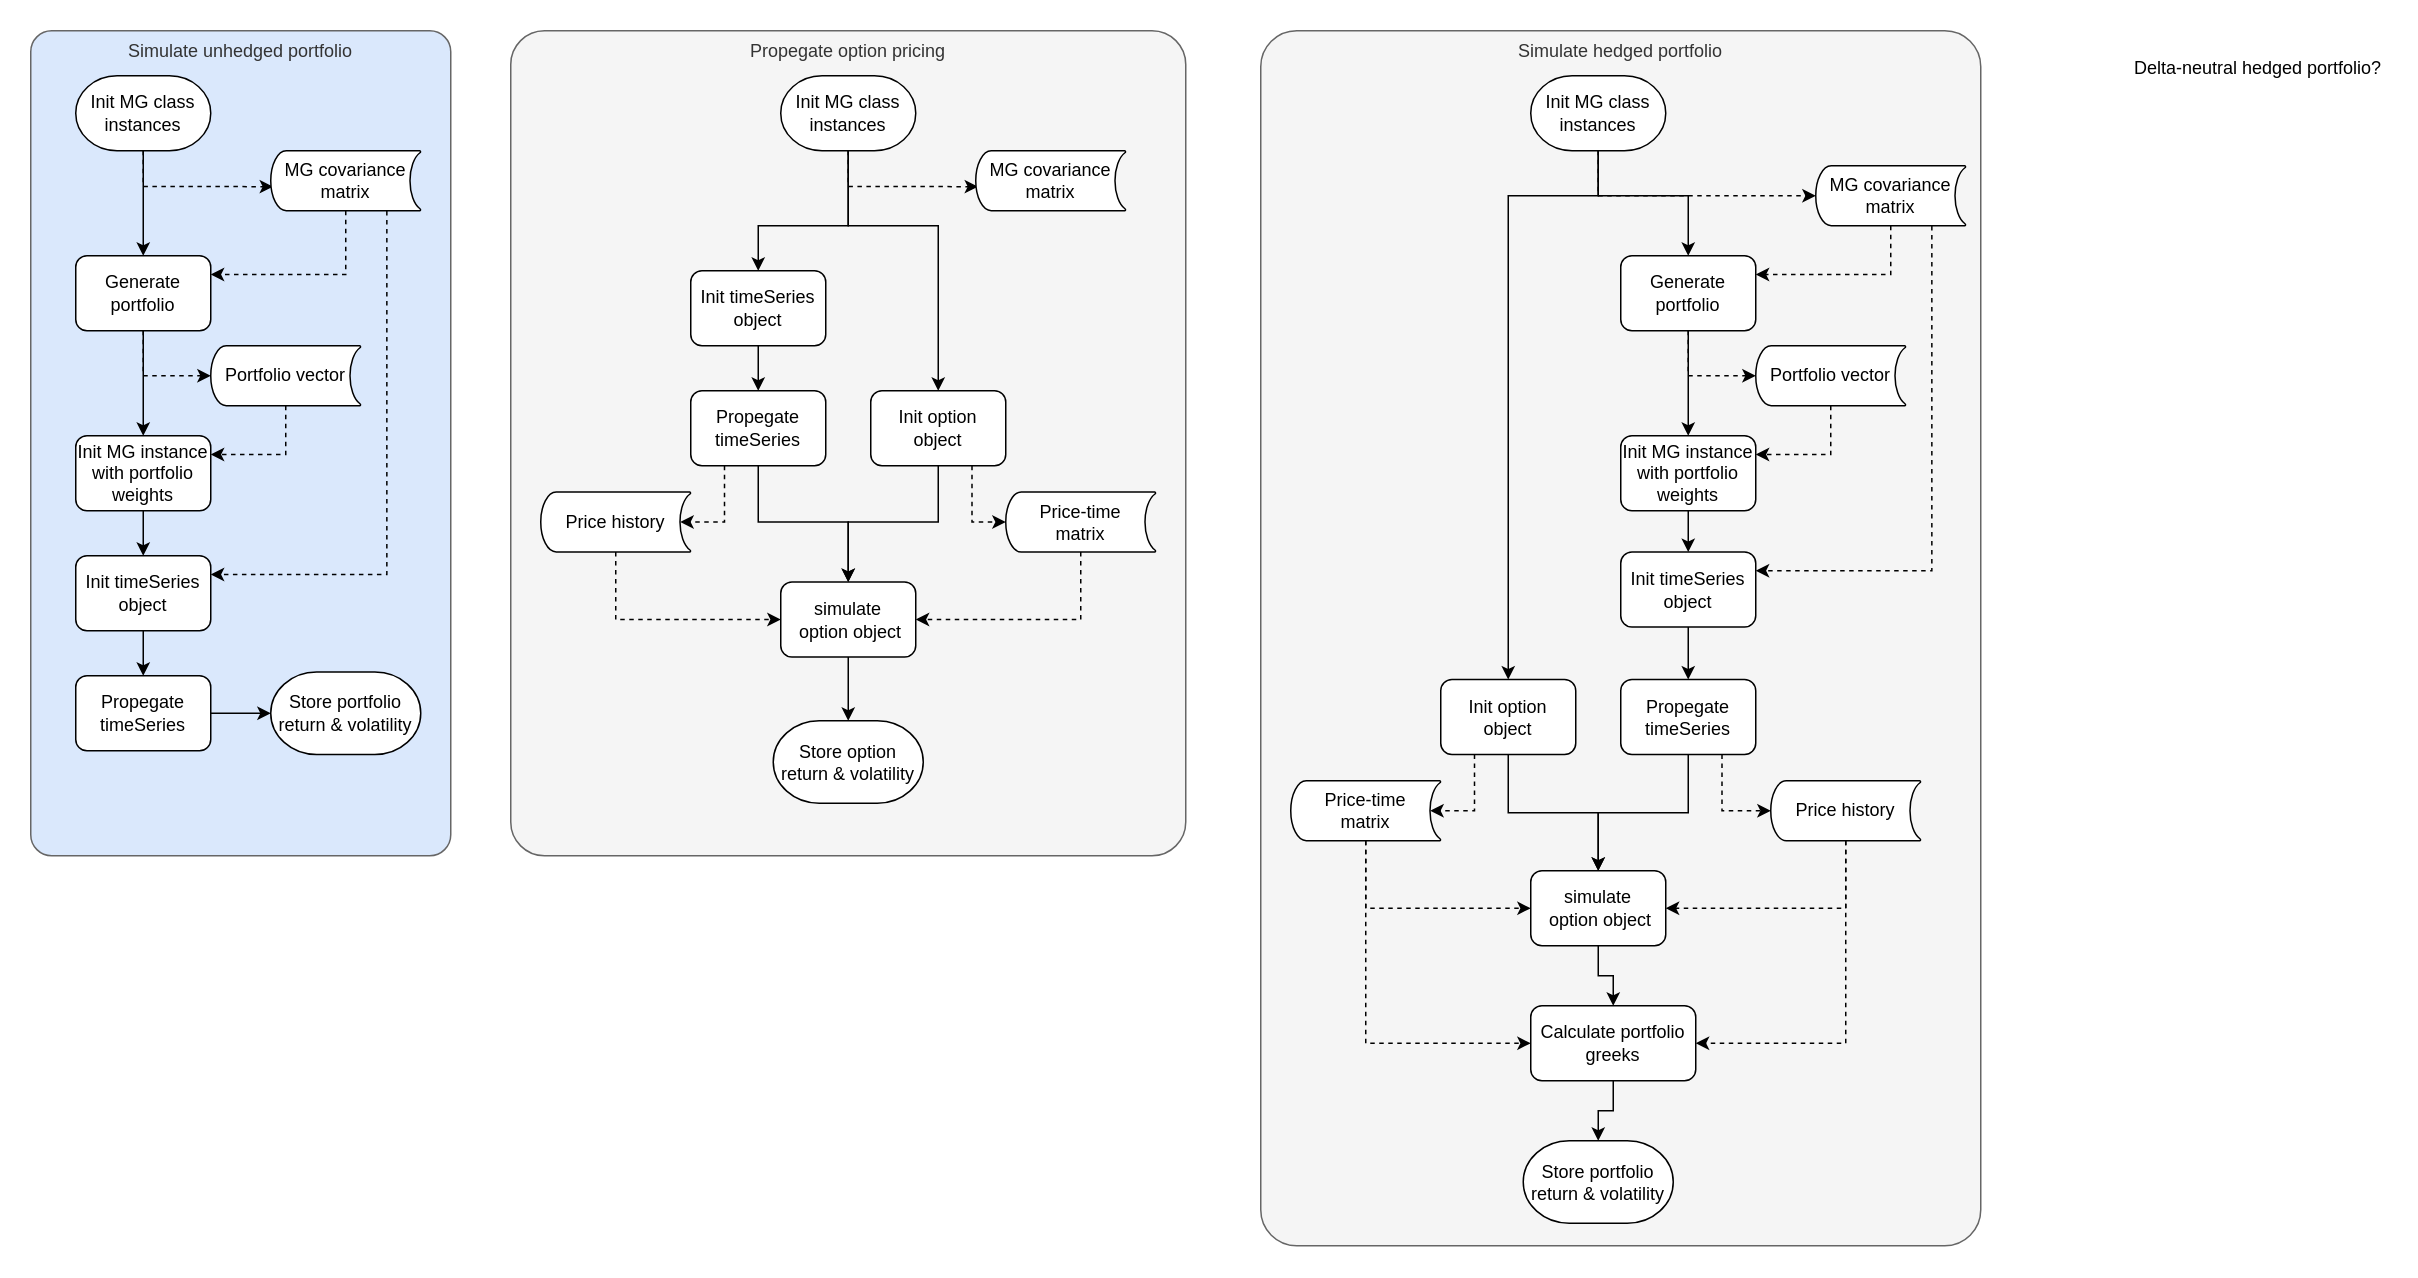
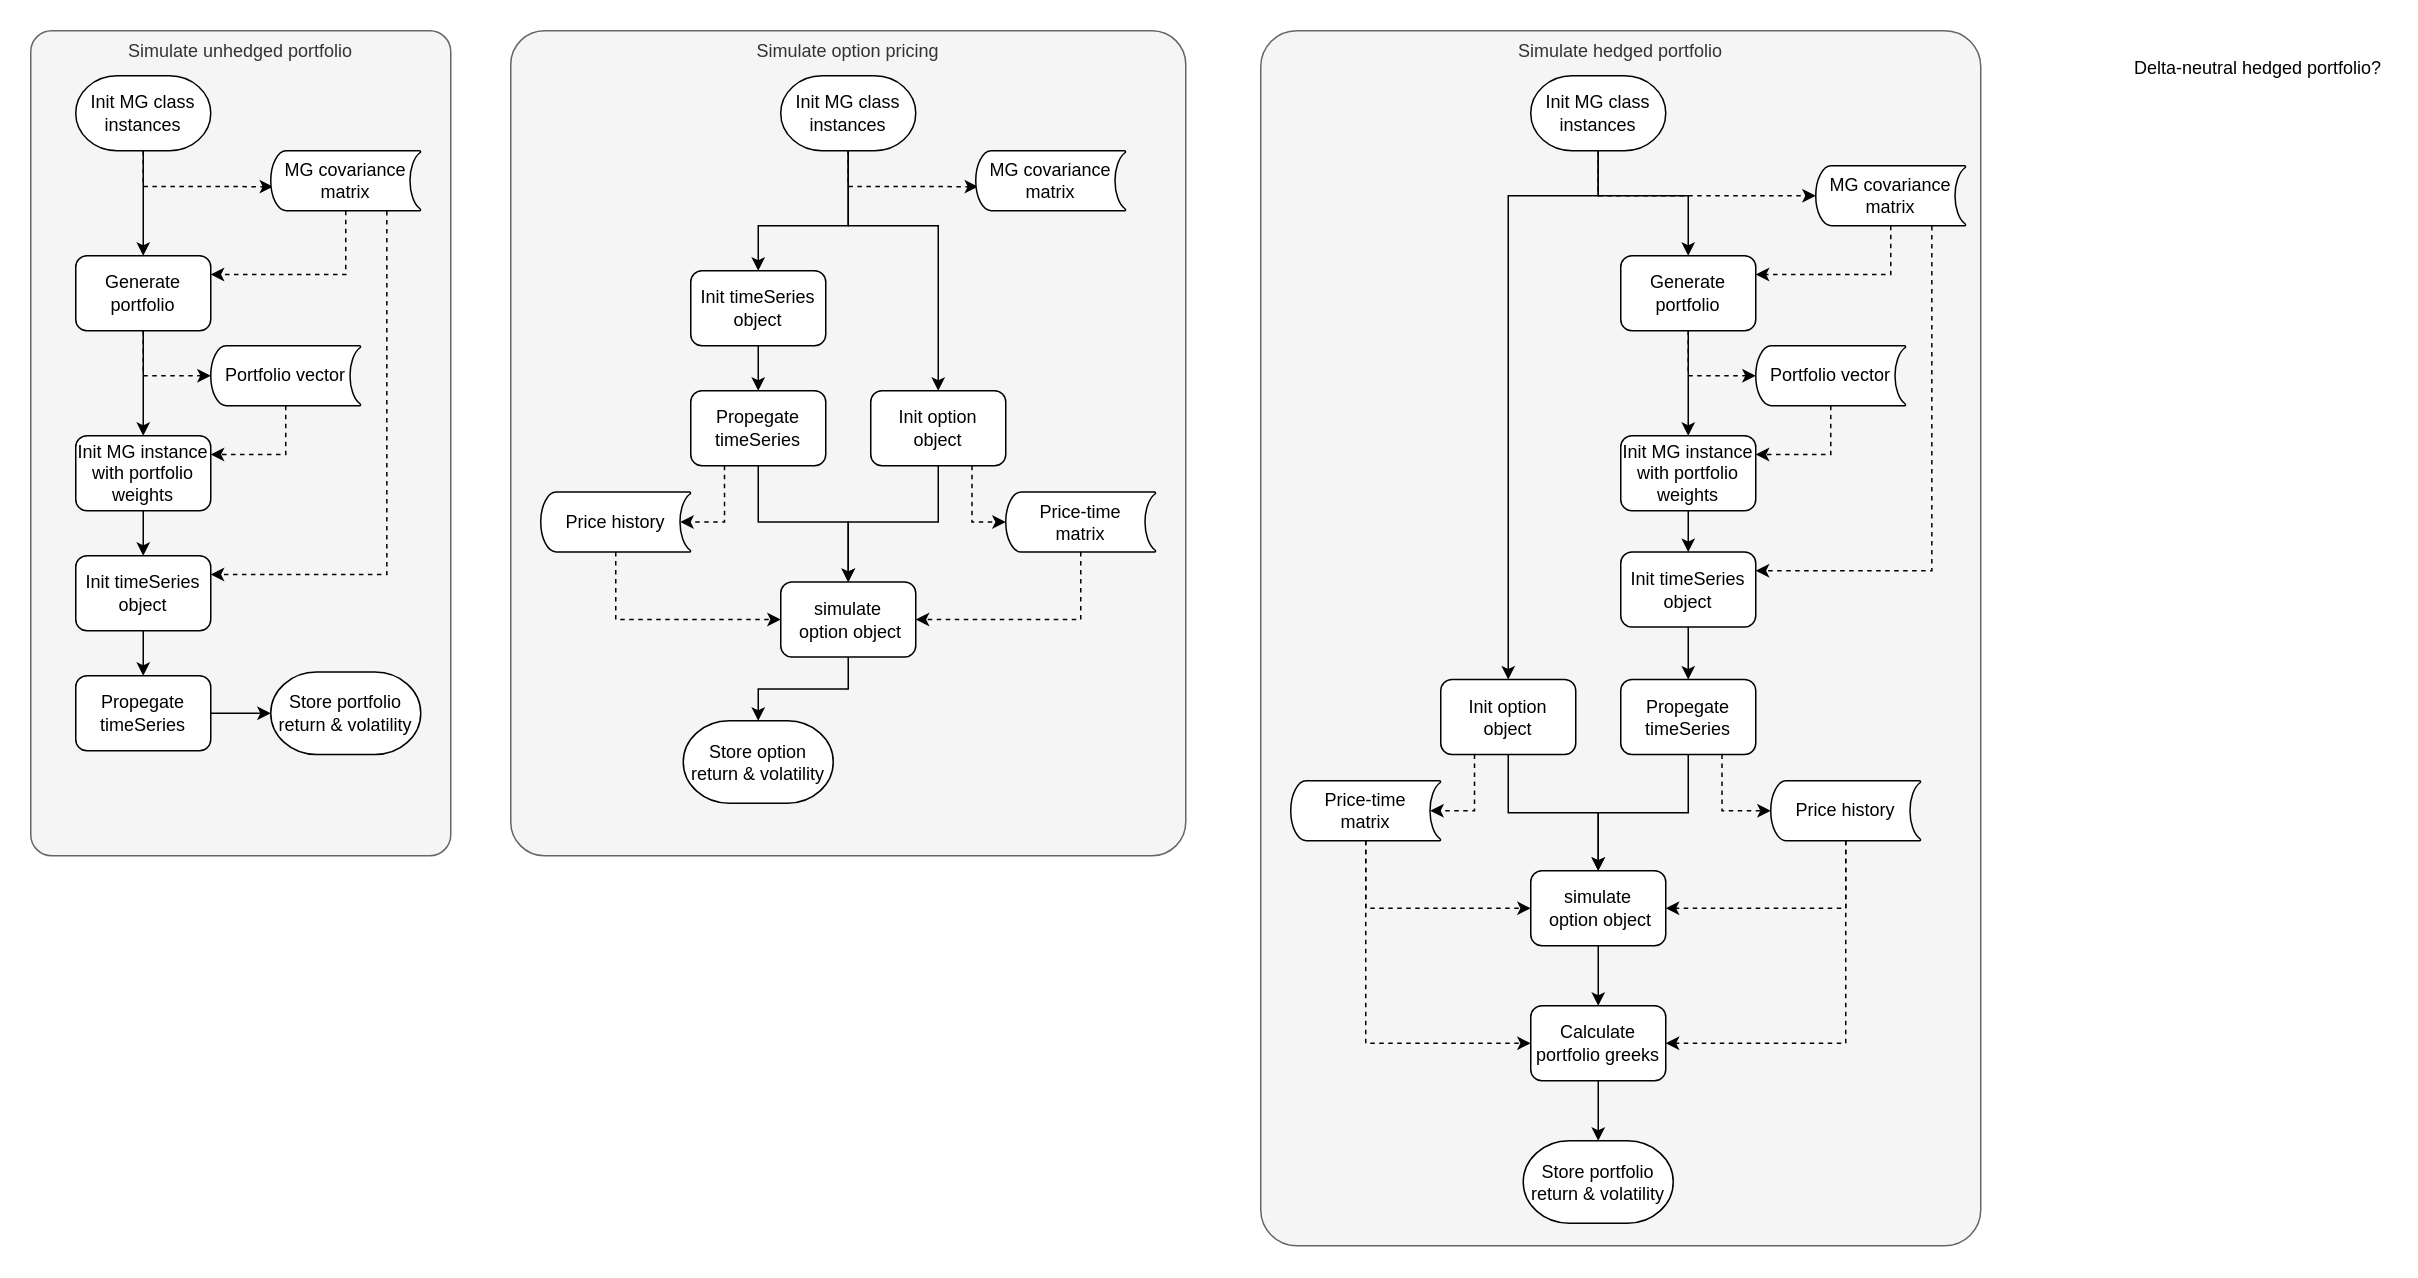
(848, 52) -> (848, 52)
(241, 443) -> (241, 443)
(848, 762) -> (758, 762)
(1613, 1043) -> (1598, 1043)
